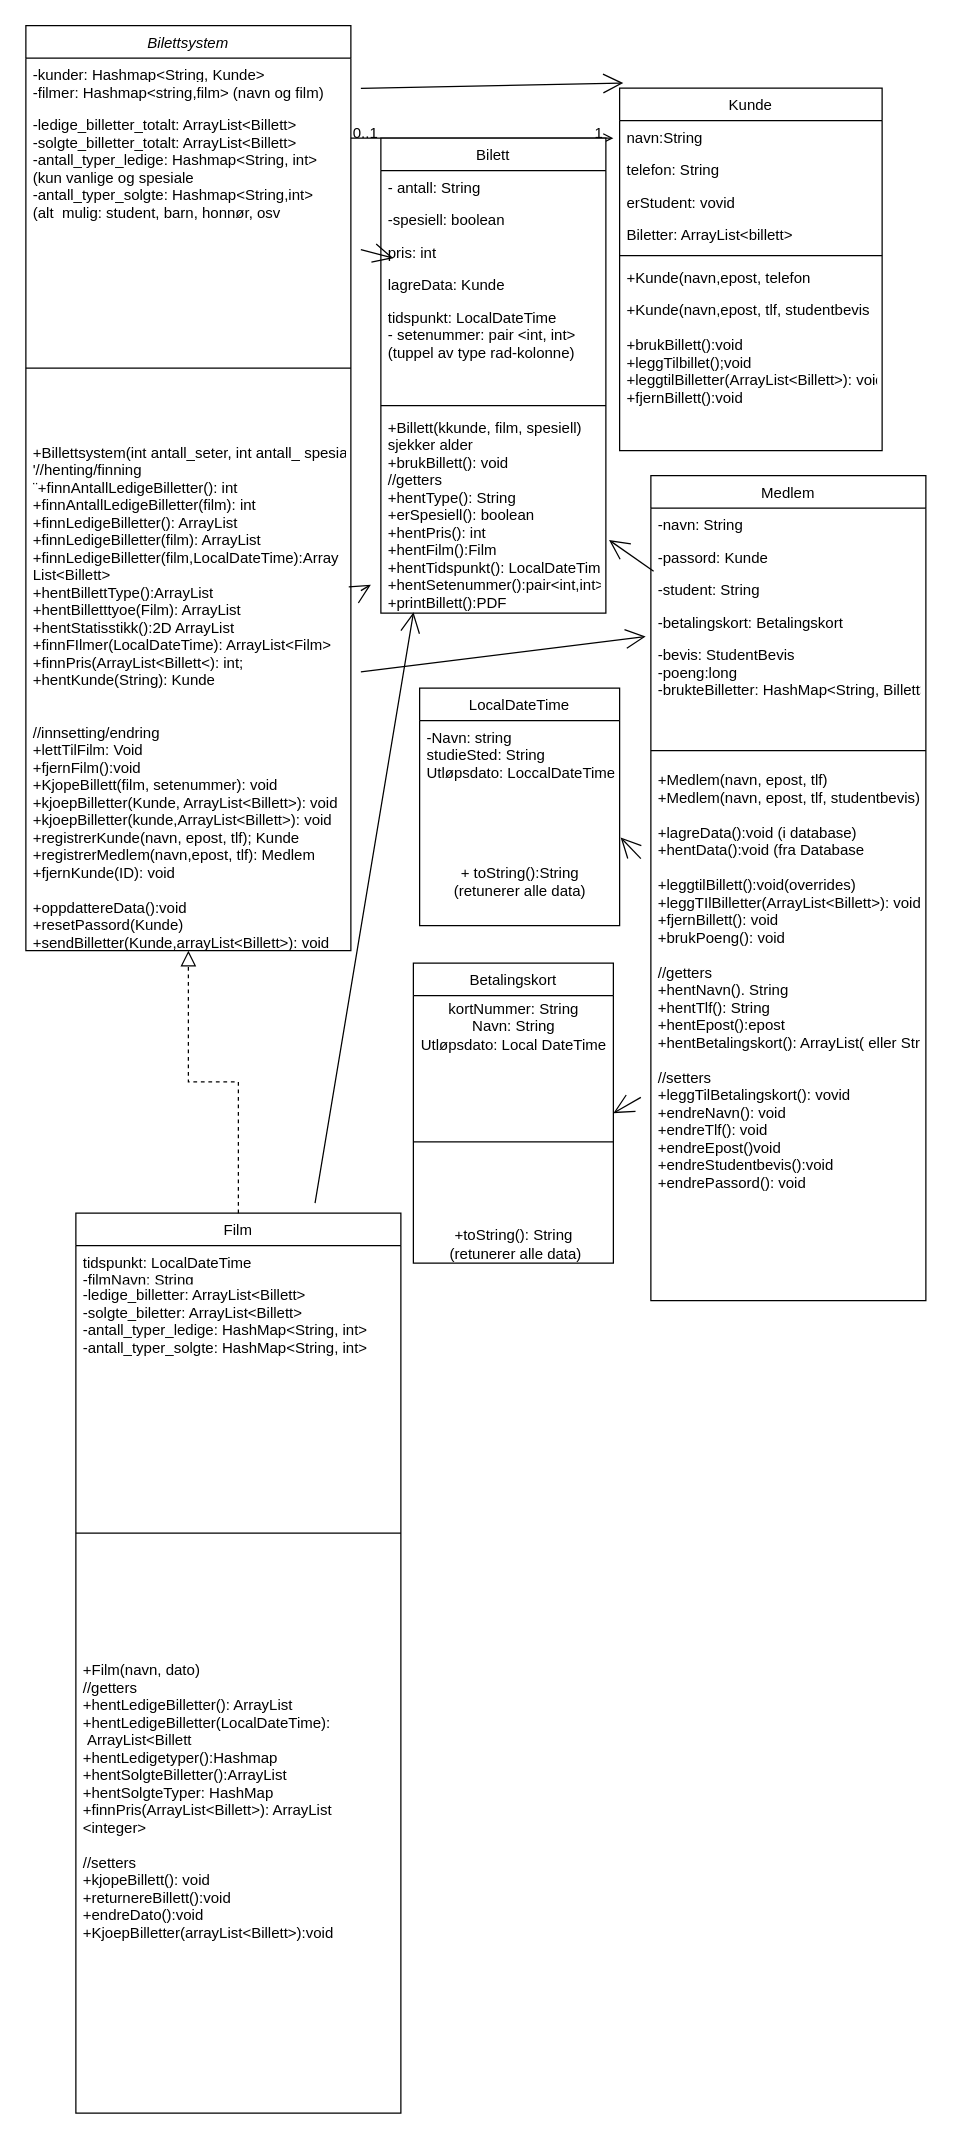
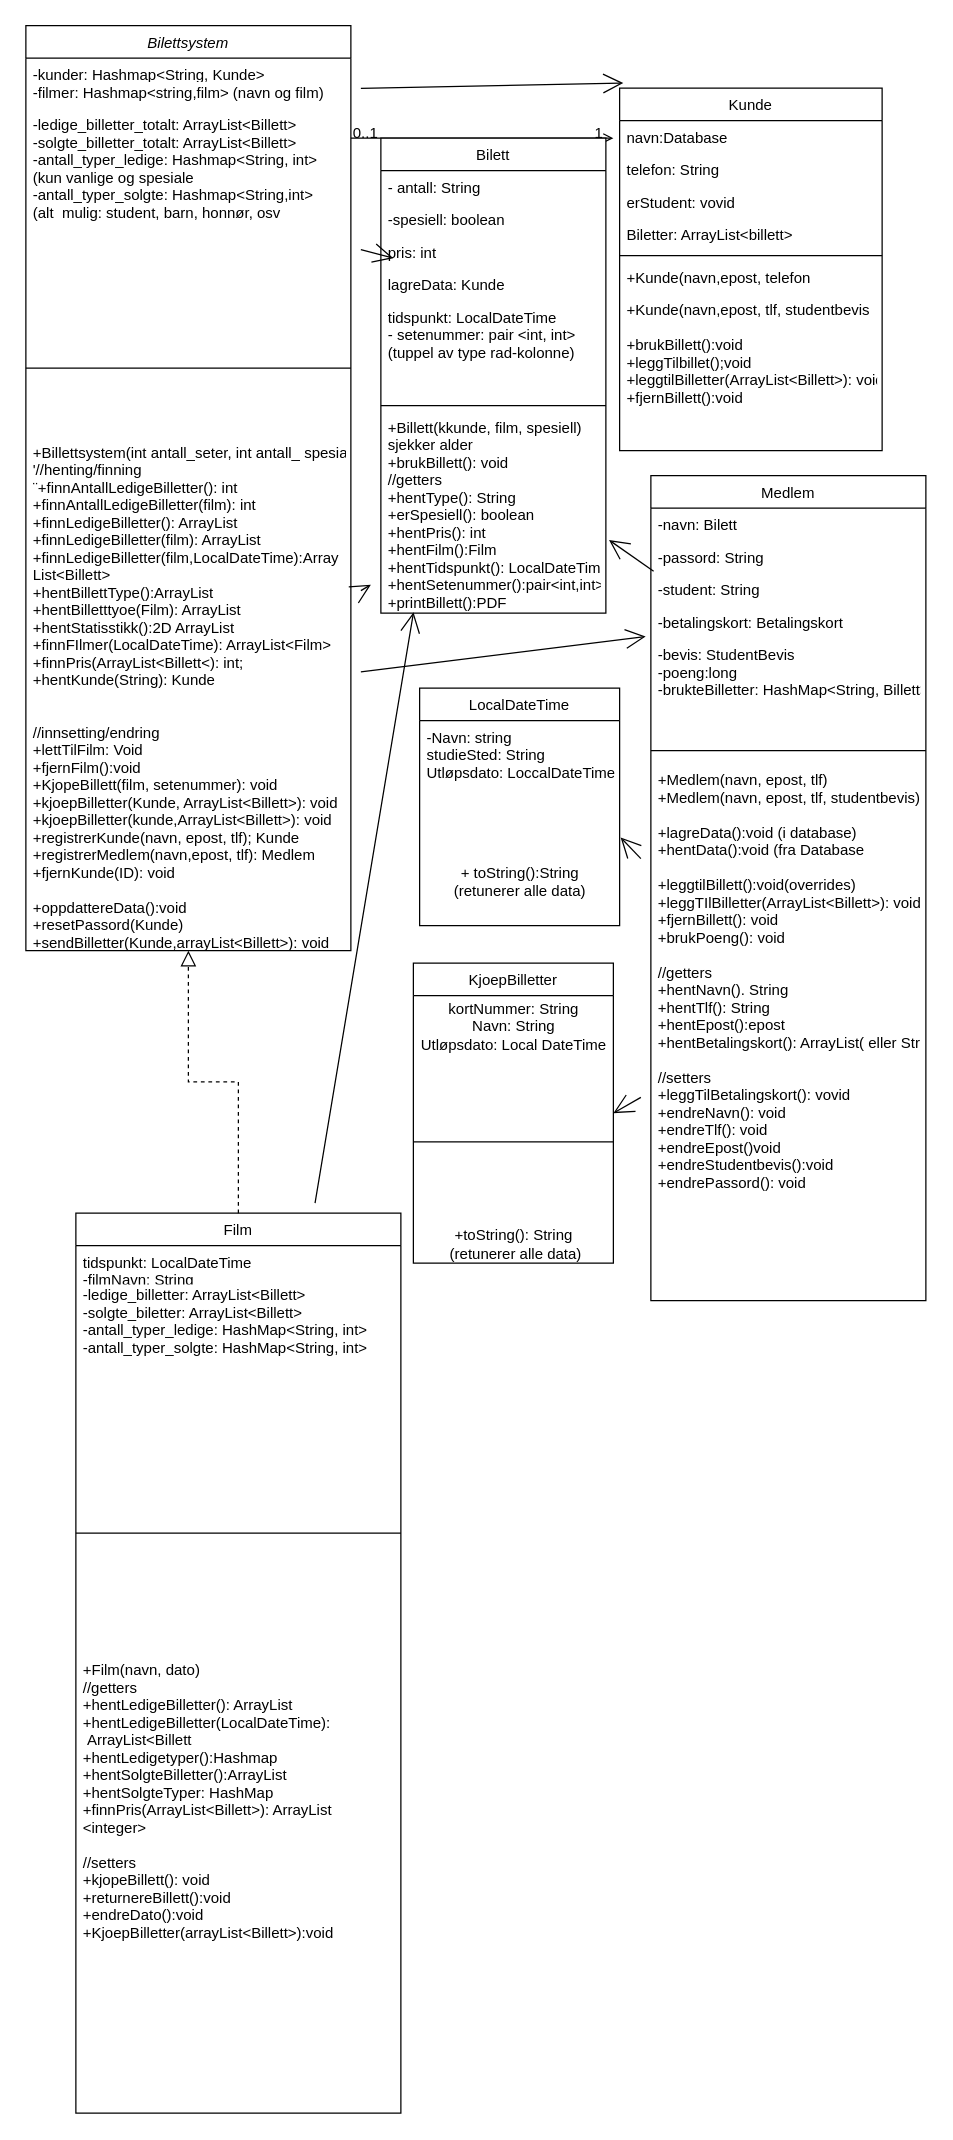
(669, 138) -> (679, 138)
(706, 525) -> (704, 525)
(717, 558) -> (719, 558)
(513, 980) -> (513, 980)
